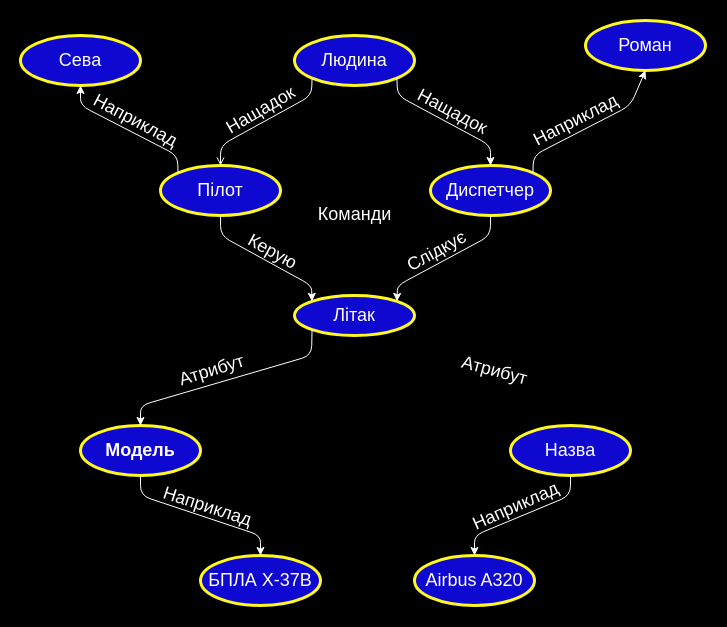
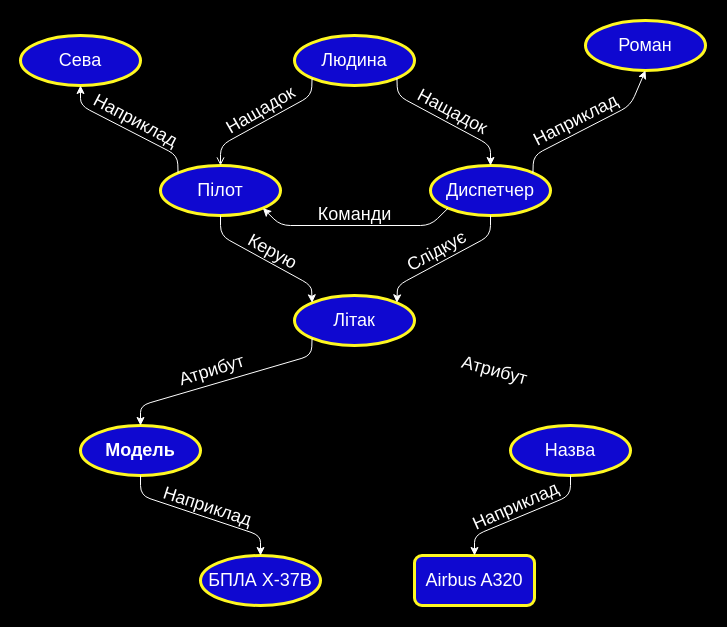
none -> (359, 226)
(355, 316) -> (355, 321)
(475, 581) -> (475, 581)
